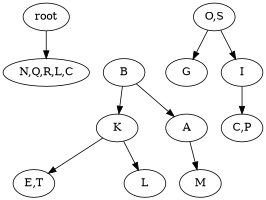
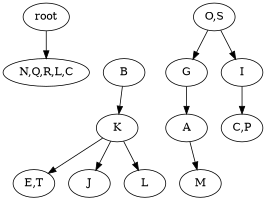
(152, 98) -> (187, 96)
none -> (89, 183)
